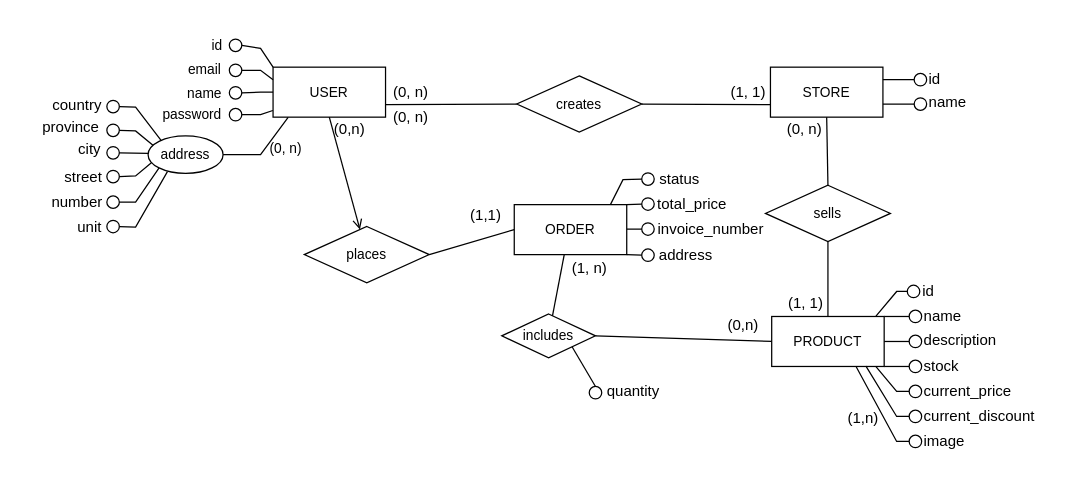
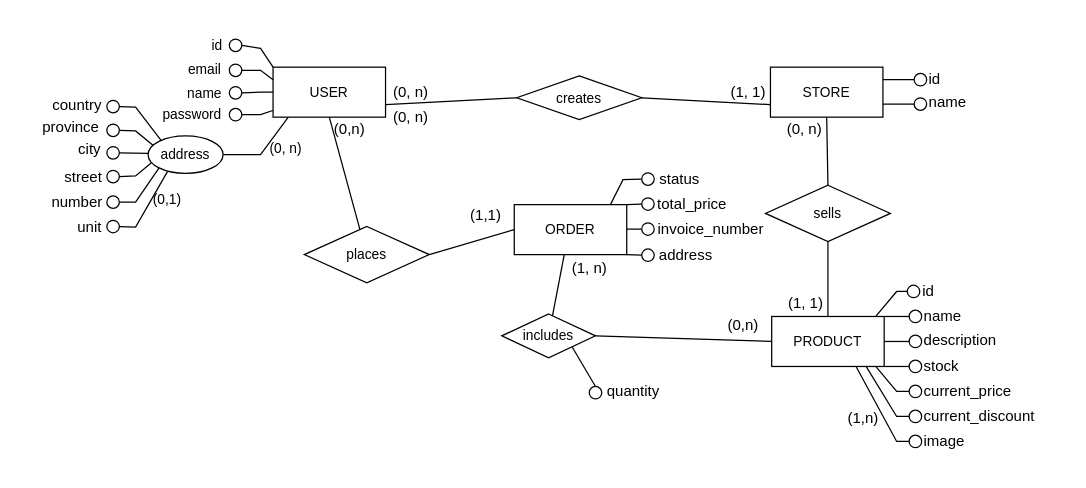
(579, 104) -> (579, 98)
none -> (167, 199)
(359, 224) -> (359, 224)
